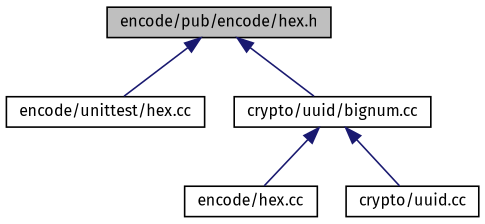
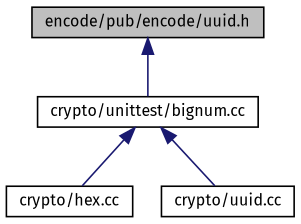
(219, 22) -> (148, 22)
(106, 112) -> none
(333, 112) -> (148, 112)
(251, 201) -> (70, 201)
